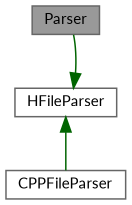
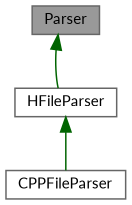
(76, 54) -> (56, 69)
